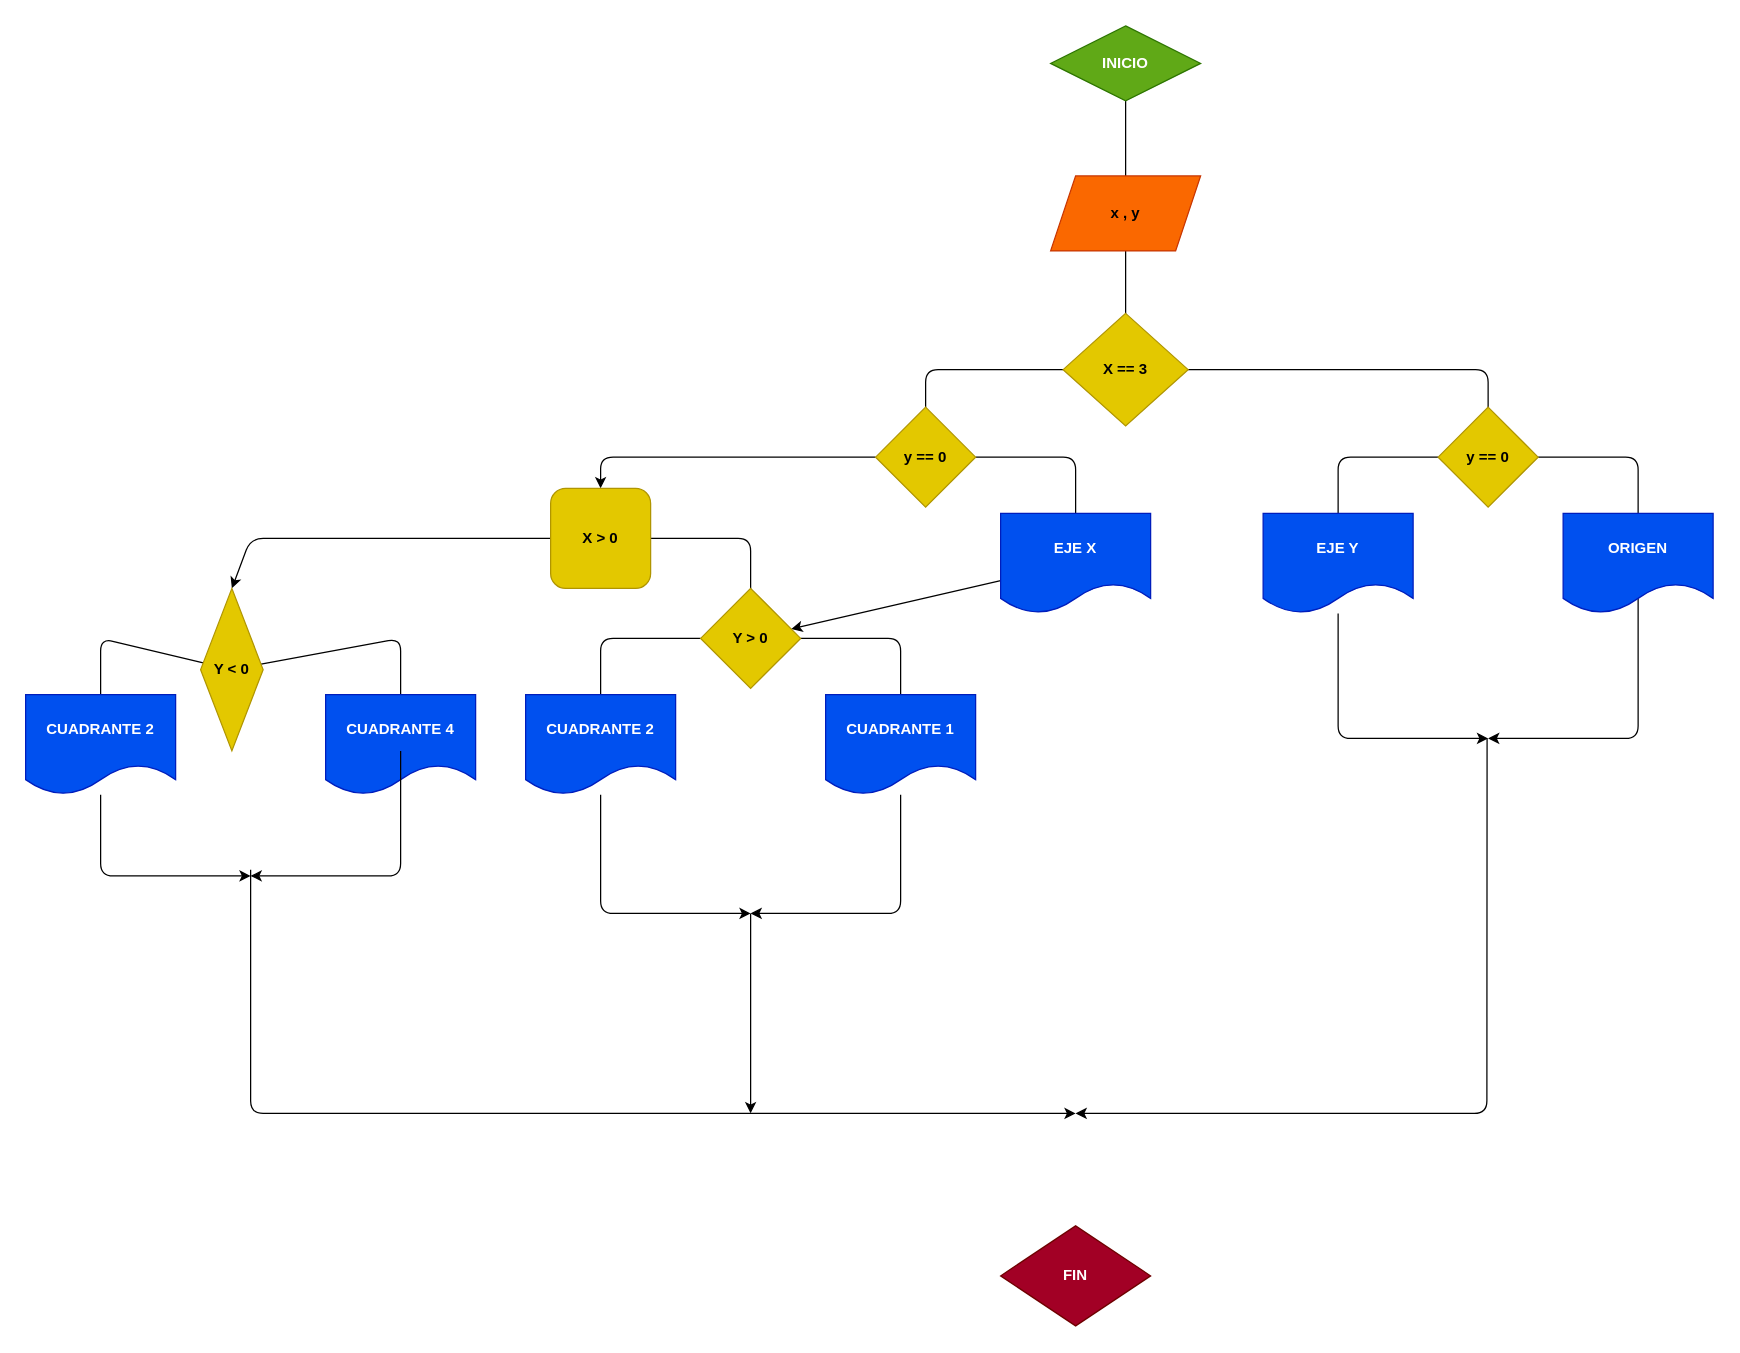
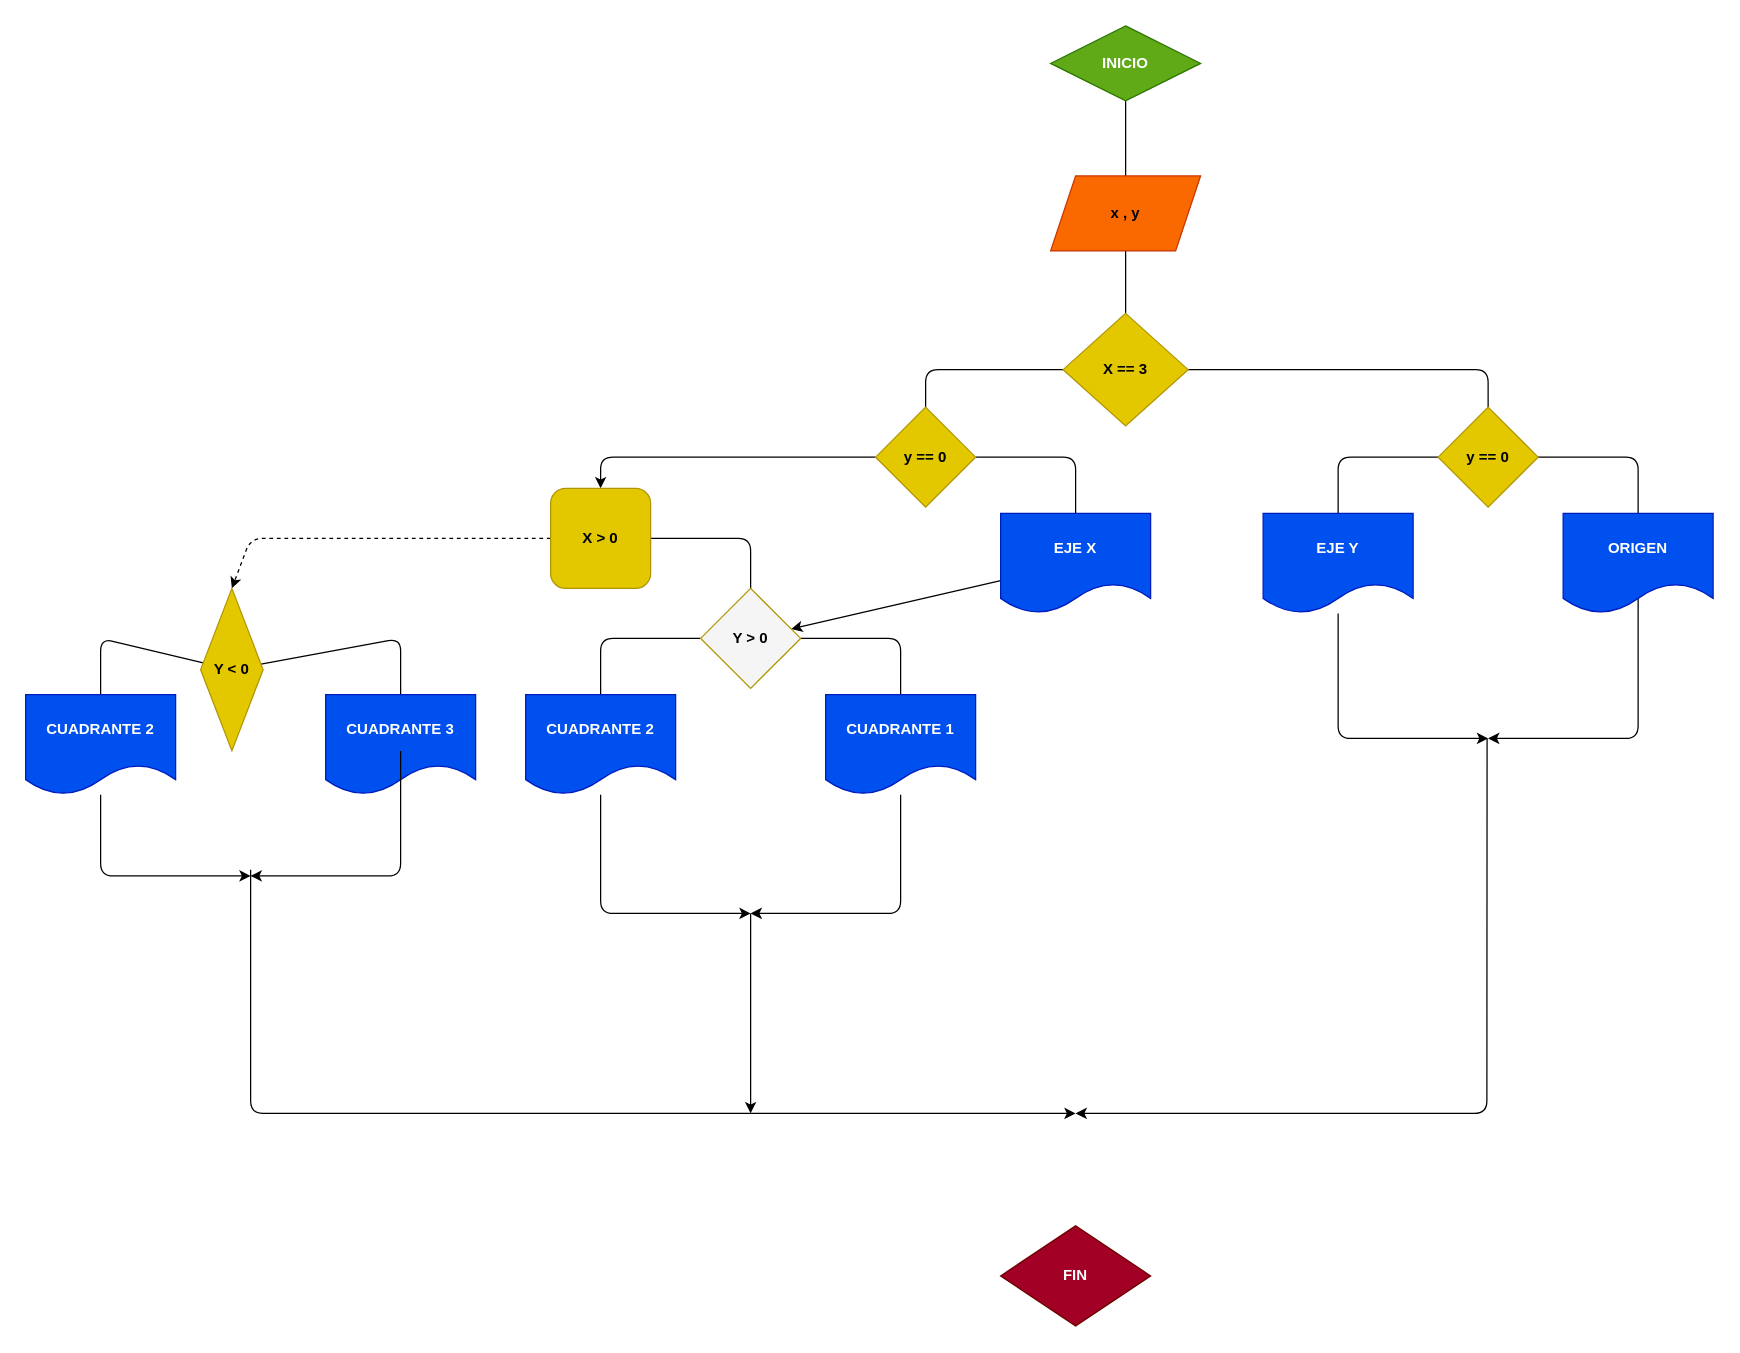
(381, 538) -> (381, 538)
(751, 638) -> (751, 638)
(401, 729) -> (401, 729)
